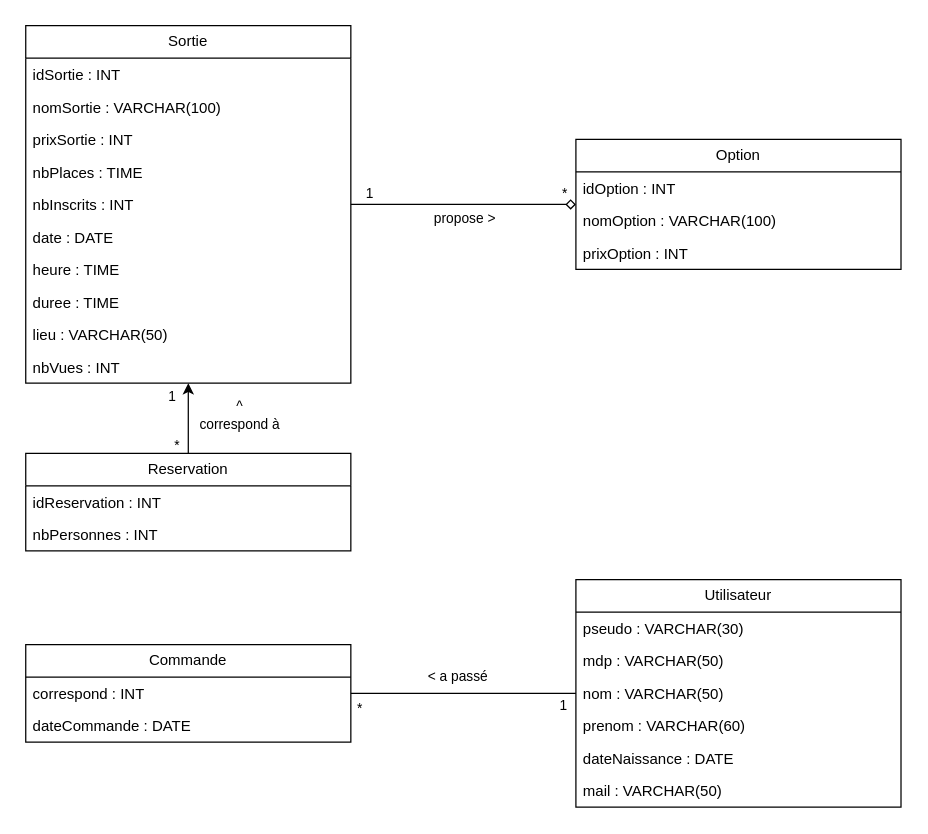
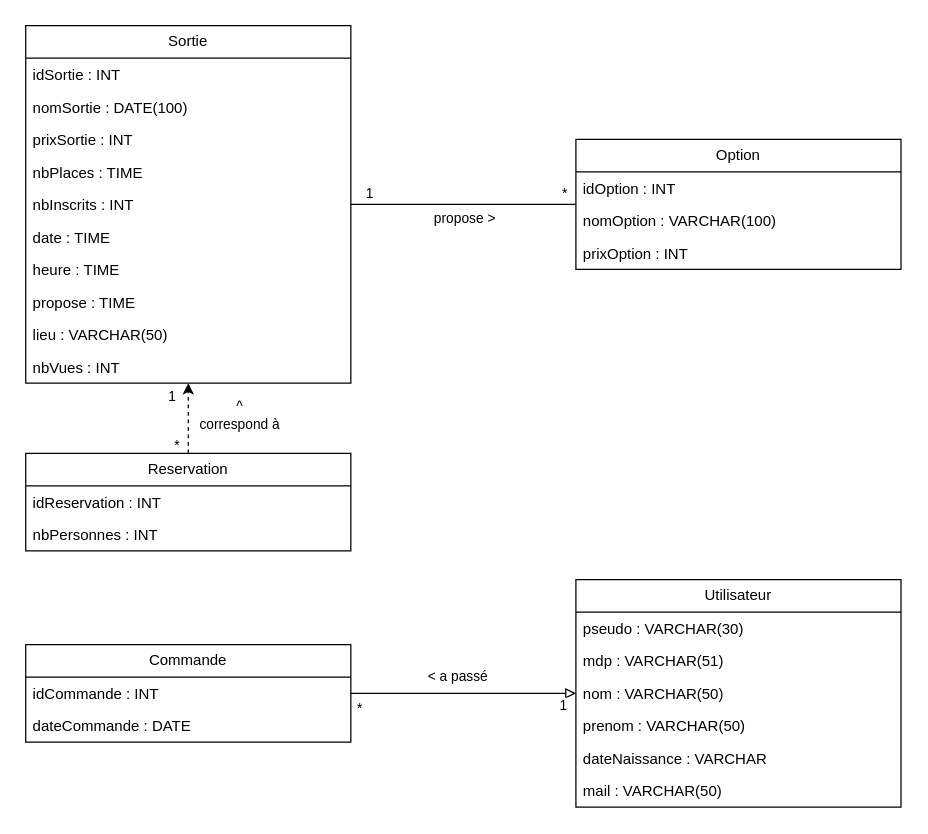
(126, 108) -> (114, 108)
(565, 204) -> (570, 204)
(73, 238) -> (73, 238)
(78, 303) -> (86, 303)
(188, 421) -> (188, 421)
(649, 662) -> (649, 662)
(569, 693) -> (564, 693)
(94, 695) -> (93, 695)
(661, 727) -> (661, 727)
(659, 760) -> (672, 760)
